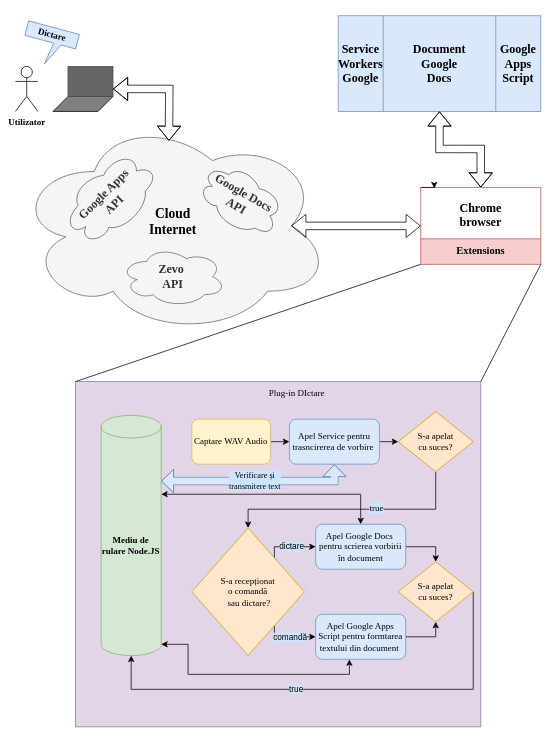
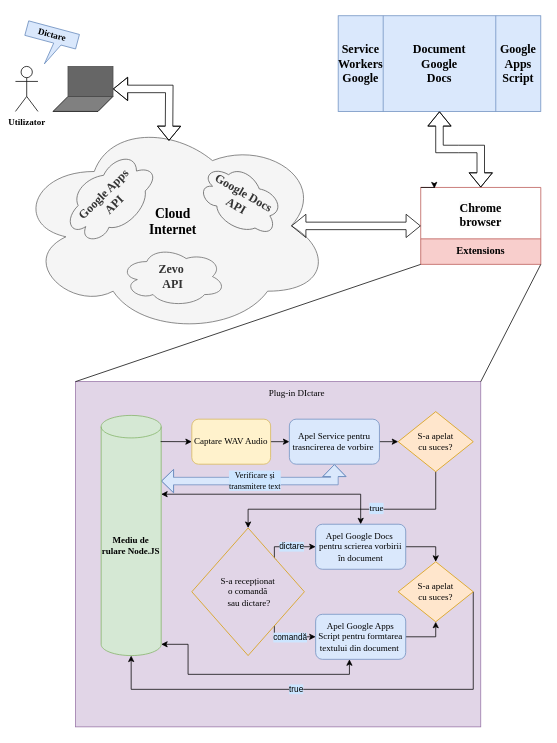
none -> (174, 441)
(248, 591) -> (248, 591)
